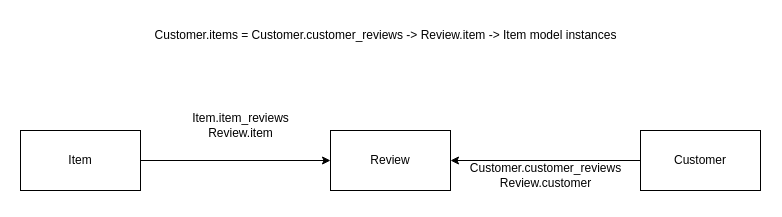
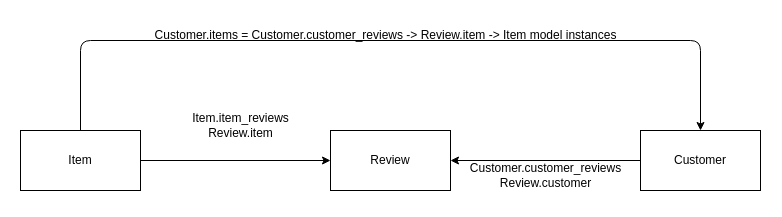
none -> (387, 41)
